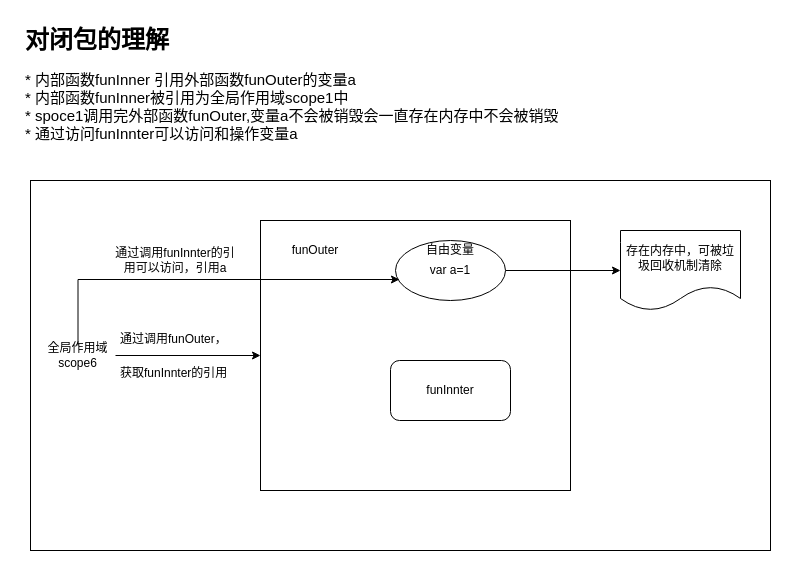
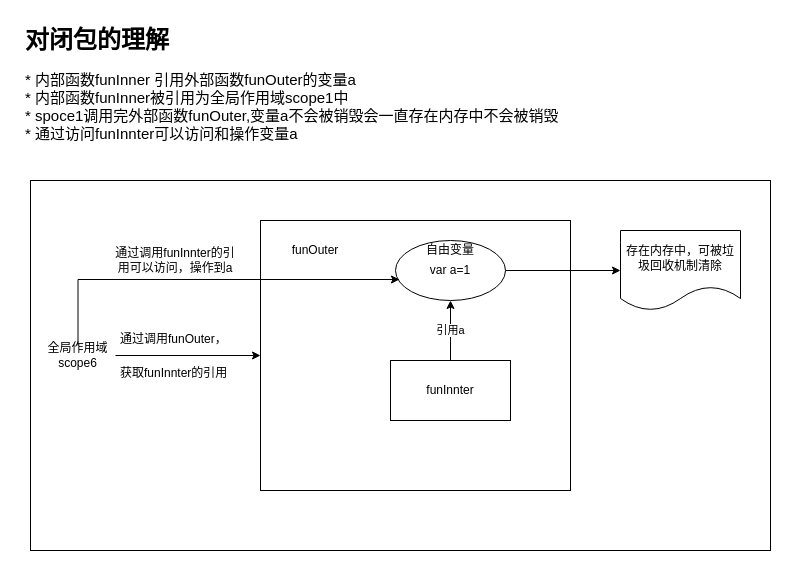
(176, 261) -> (176, 261)
none -> (451, 334)
(451, 391) -> (451, 391)
